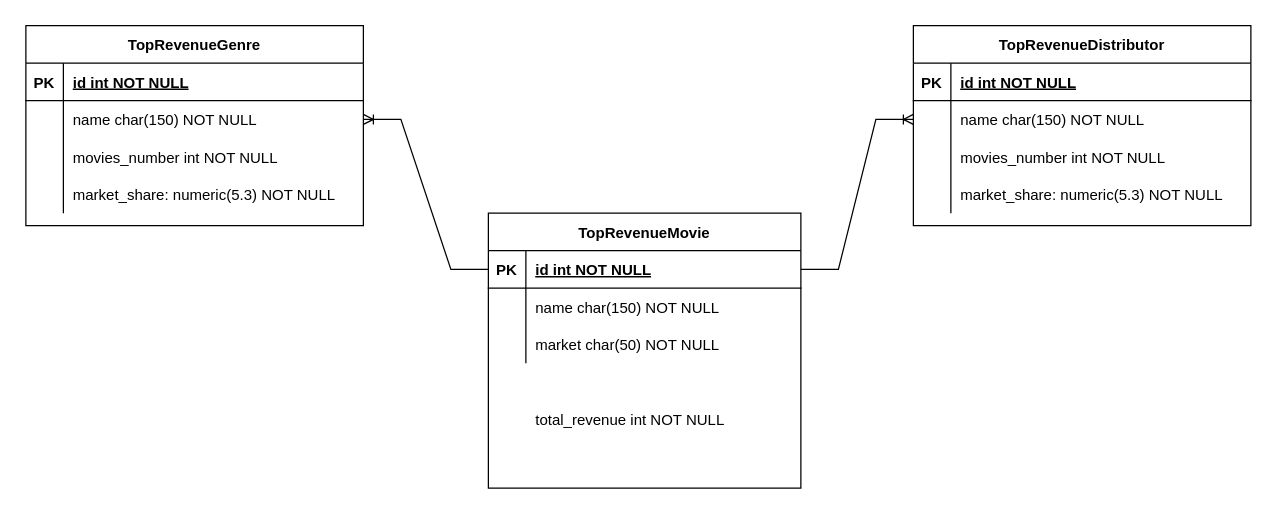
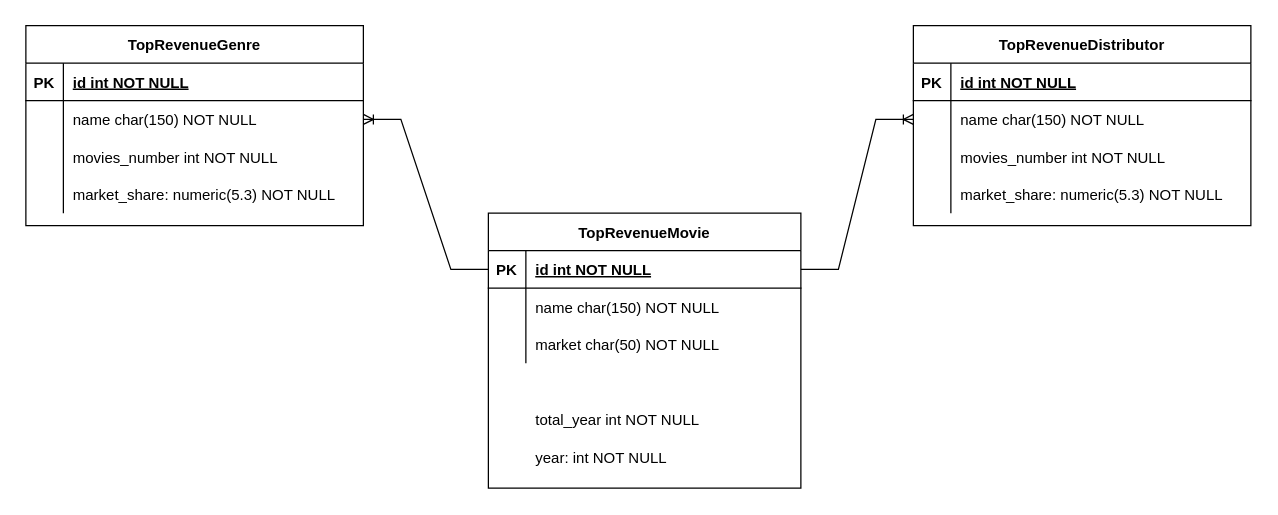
(634, 420) -> (622, 420)
none -> (663, 457)
